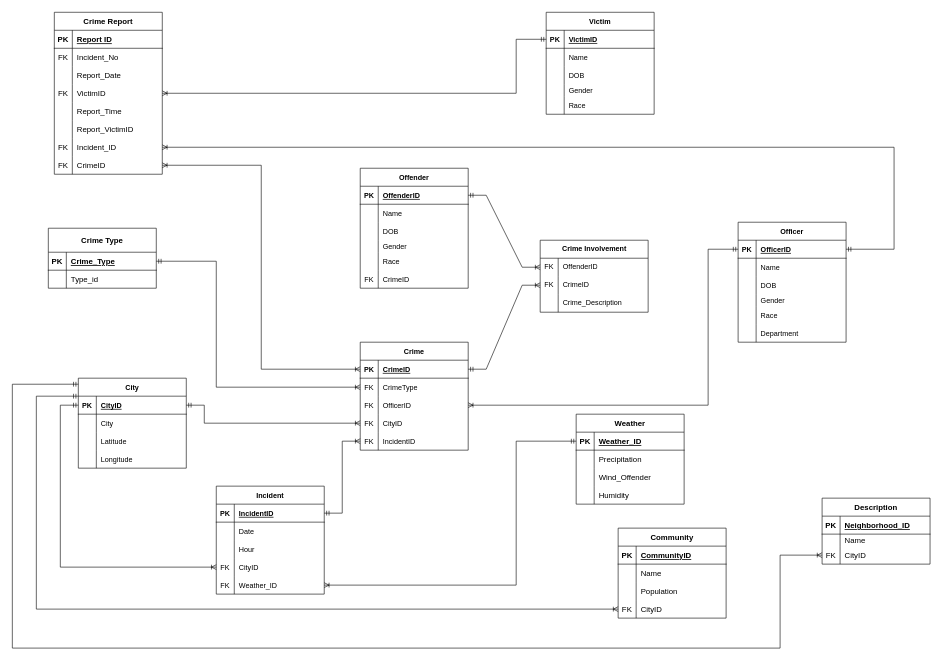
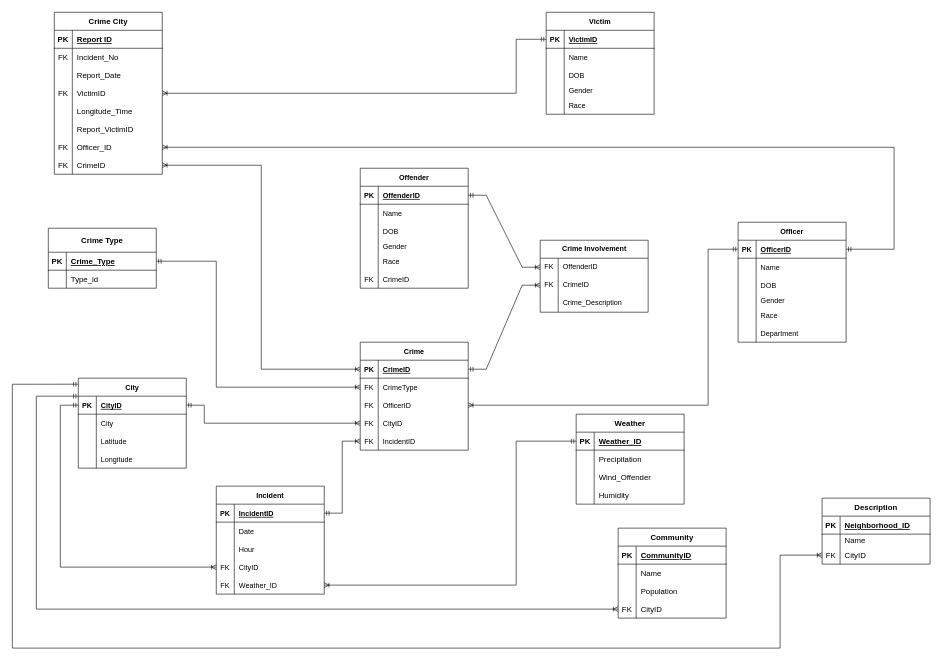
(108, 22) -> (108, 22)
(100, 112) -> (105, 112)
(100, 148) -> (98, 148)
